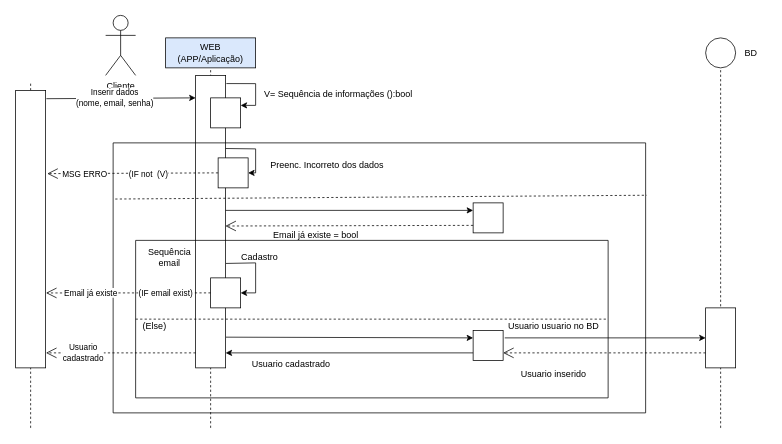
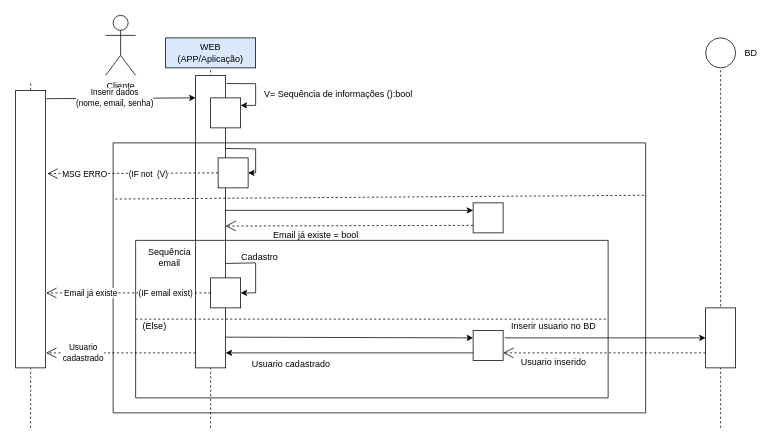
(327, 165) -> none
(554, 327) -> (554, 327)
(553, 374) -> (553, 363)
